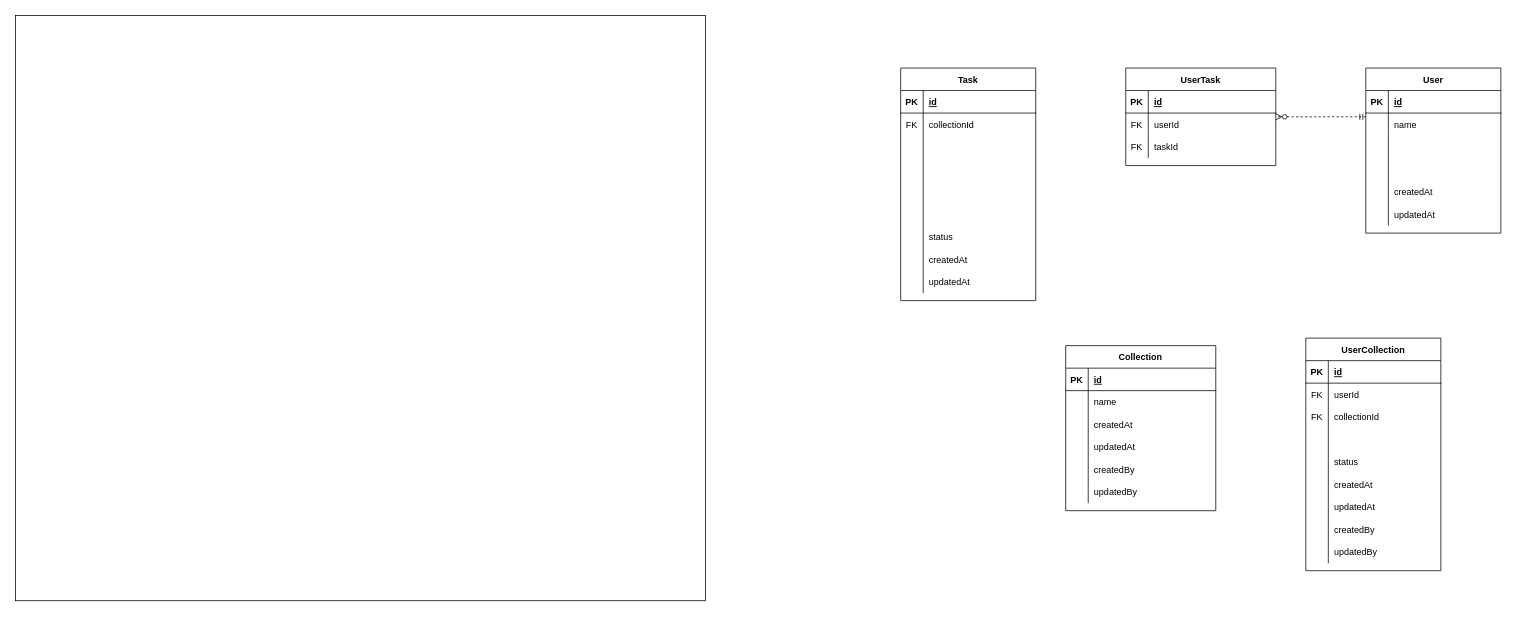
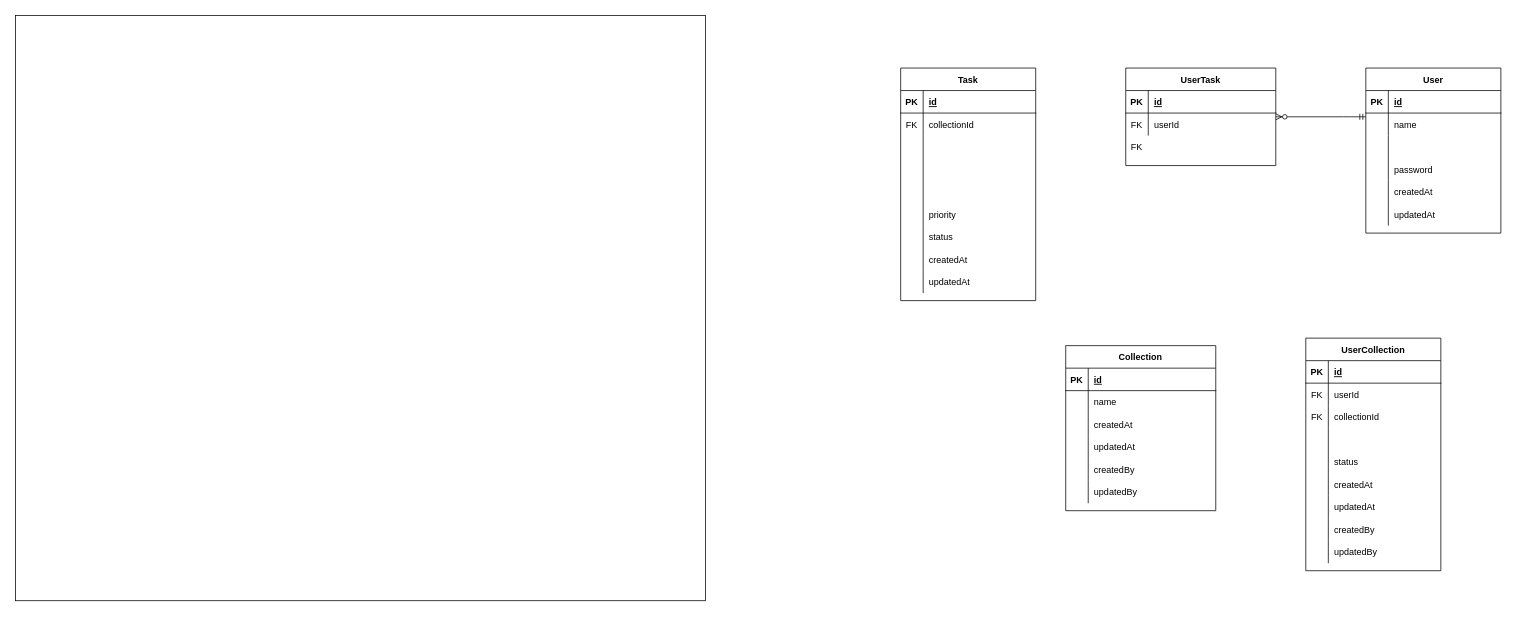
(1323, 117) -> (1323, 117)
(1212, 147) -> none
none -> (1444, 169)
none -> (979, 214)
